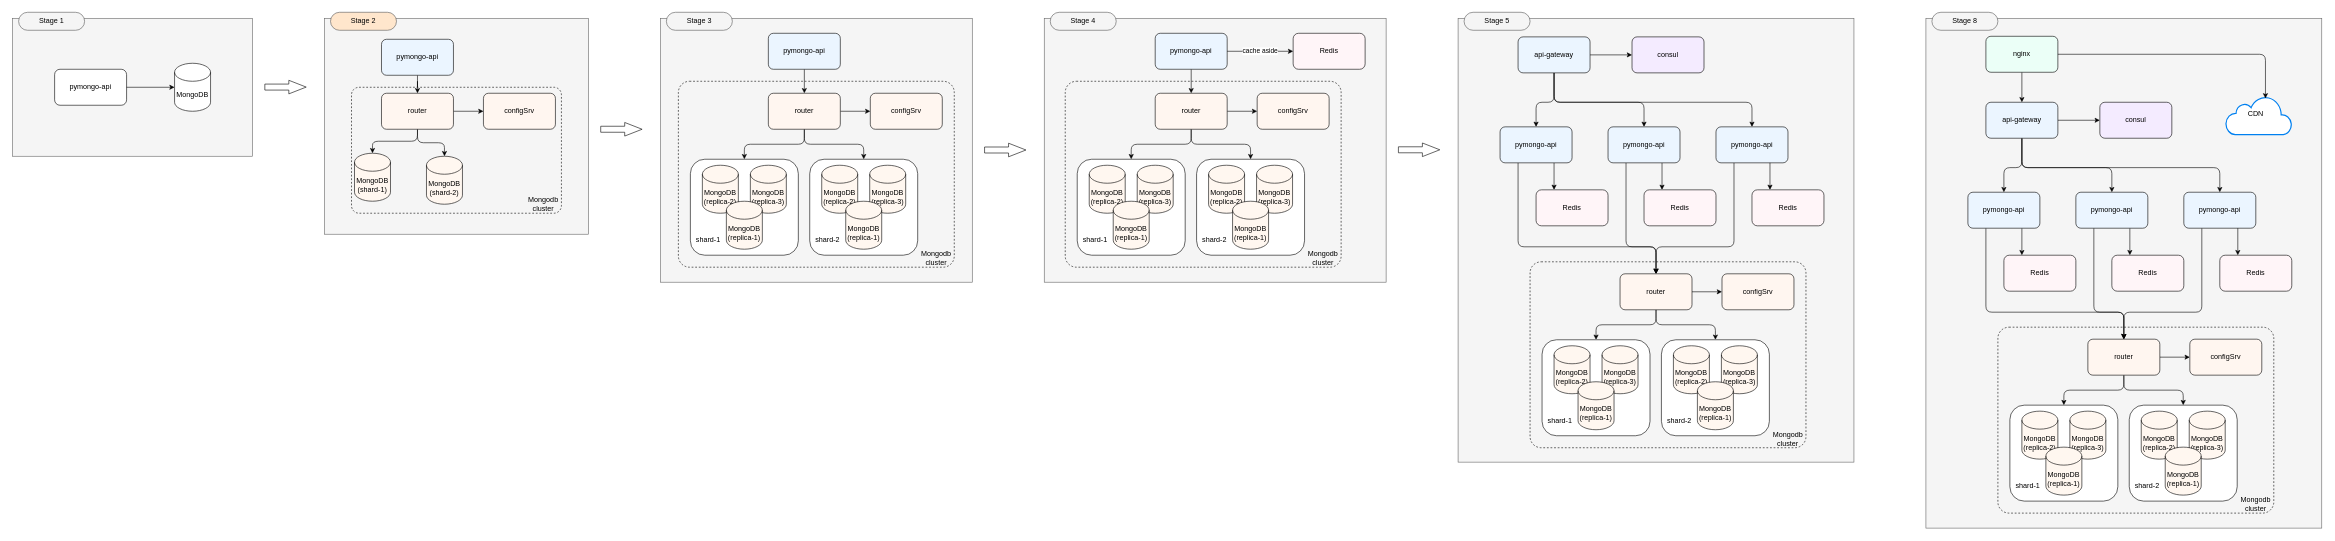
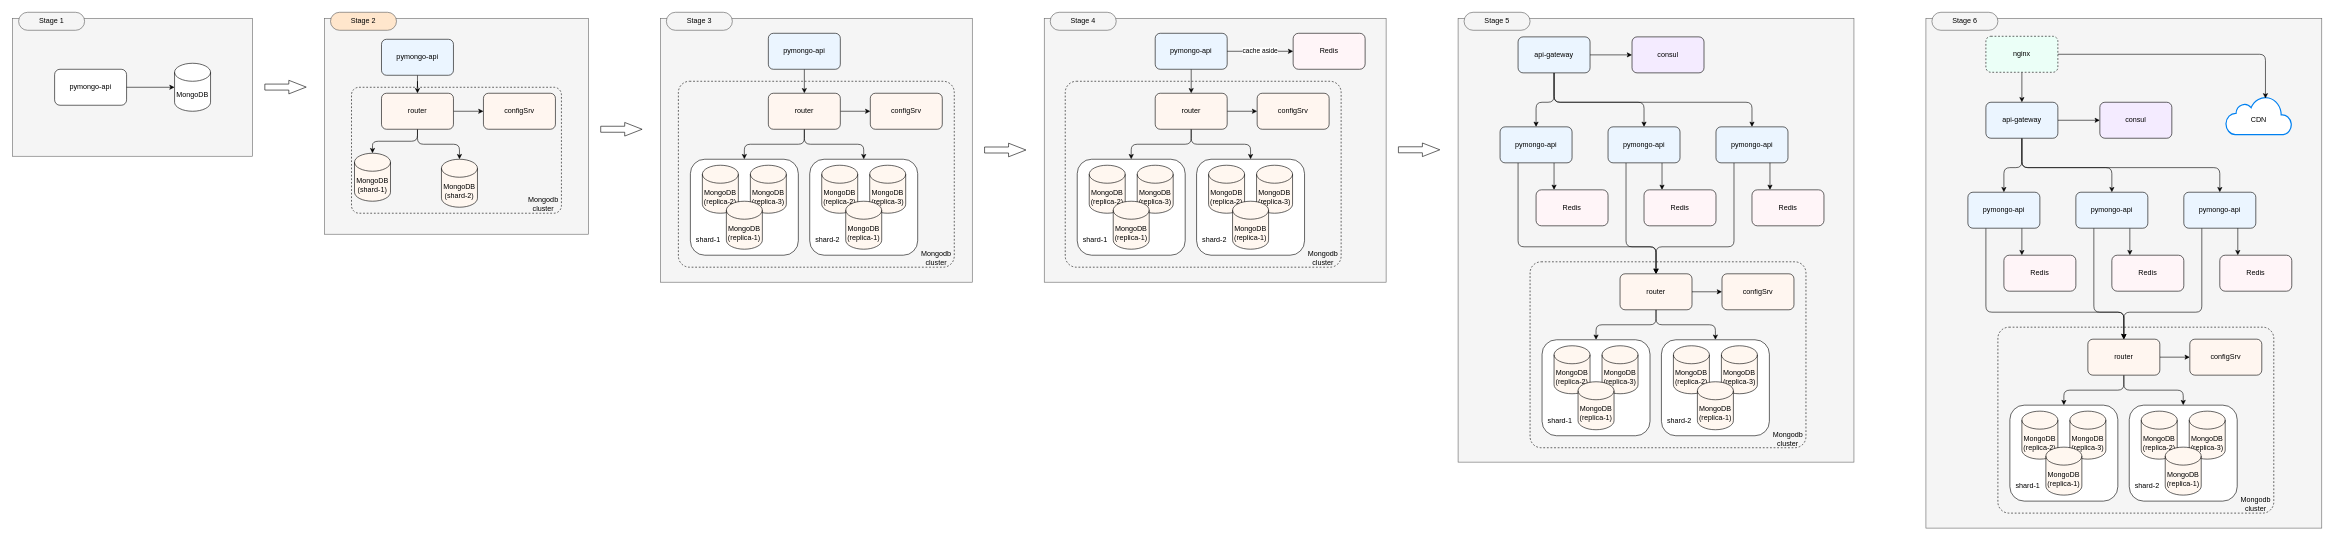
(1965, 21) -> (1965, 21)
(2022, 54) -> (2022, 54)
(2256, 114) -> (2259, 120)
(444, 180) -> (459, 183)
